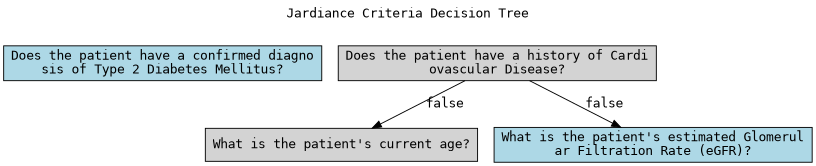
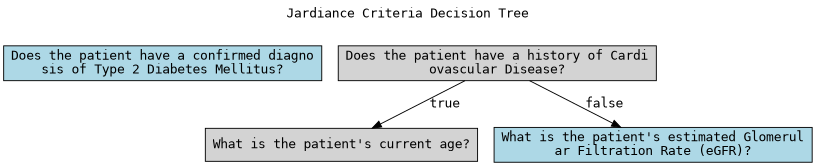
(445, 104) -> (445, 104)
